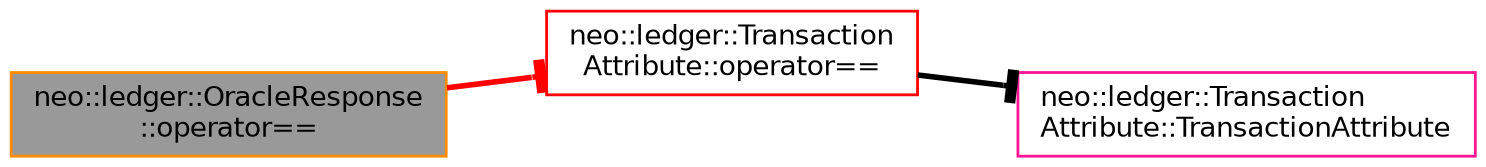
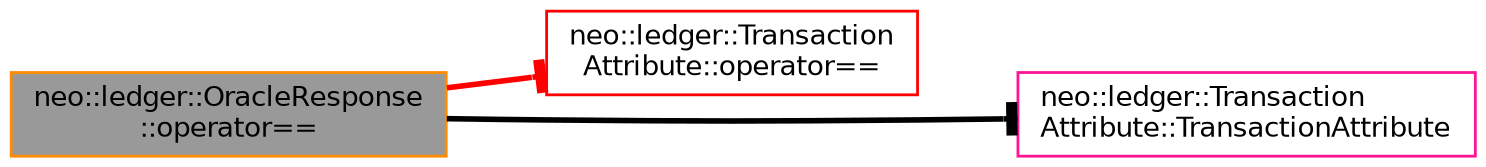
(961, 80) -> (725, 121)
